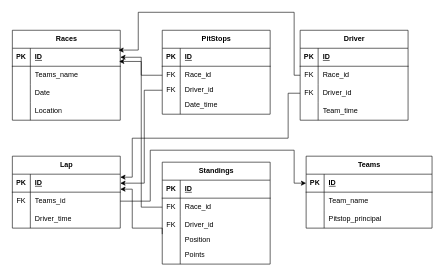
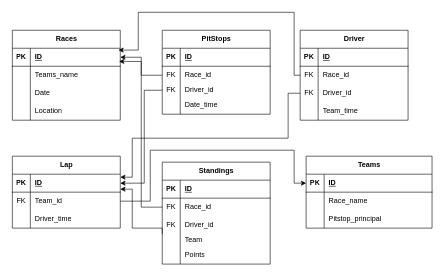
(50, 201) -> (48, 201)
(347, 201) -> (347, 201)
(199, 240) -> (193, 240)
